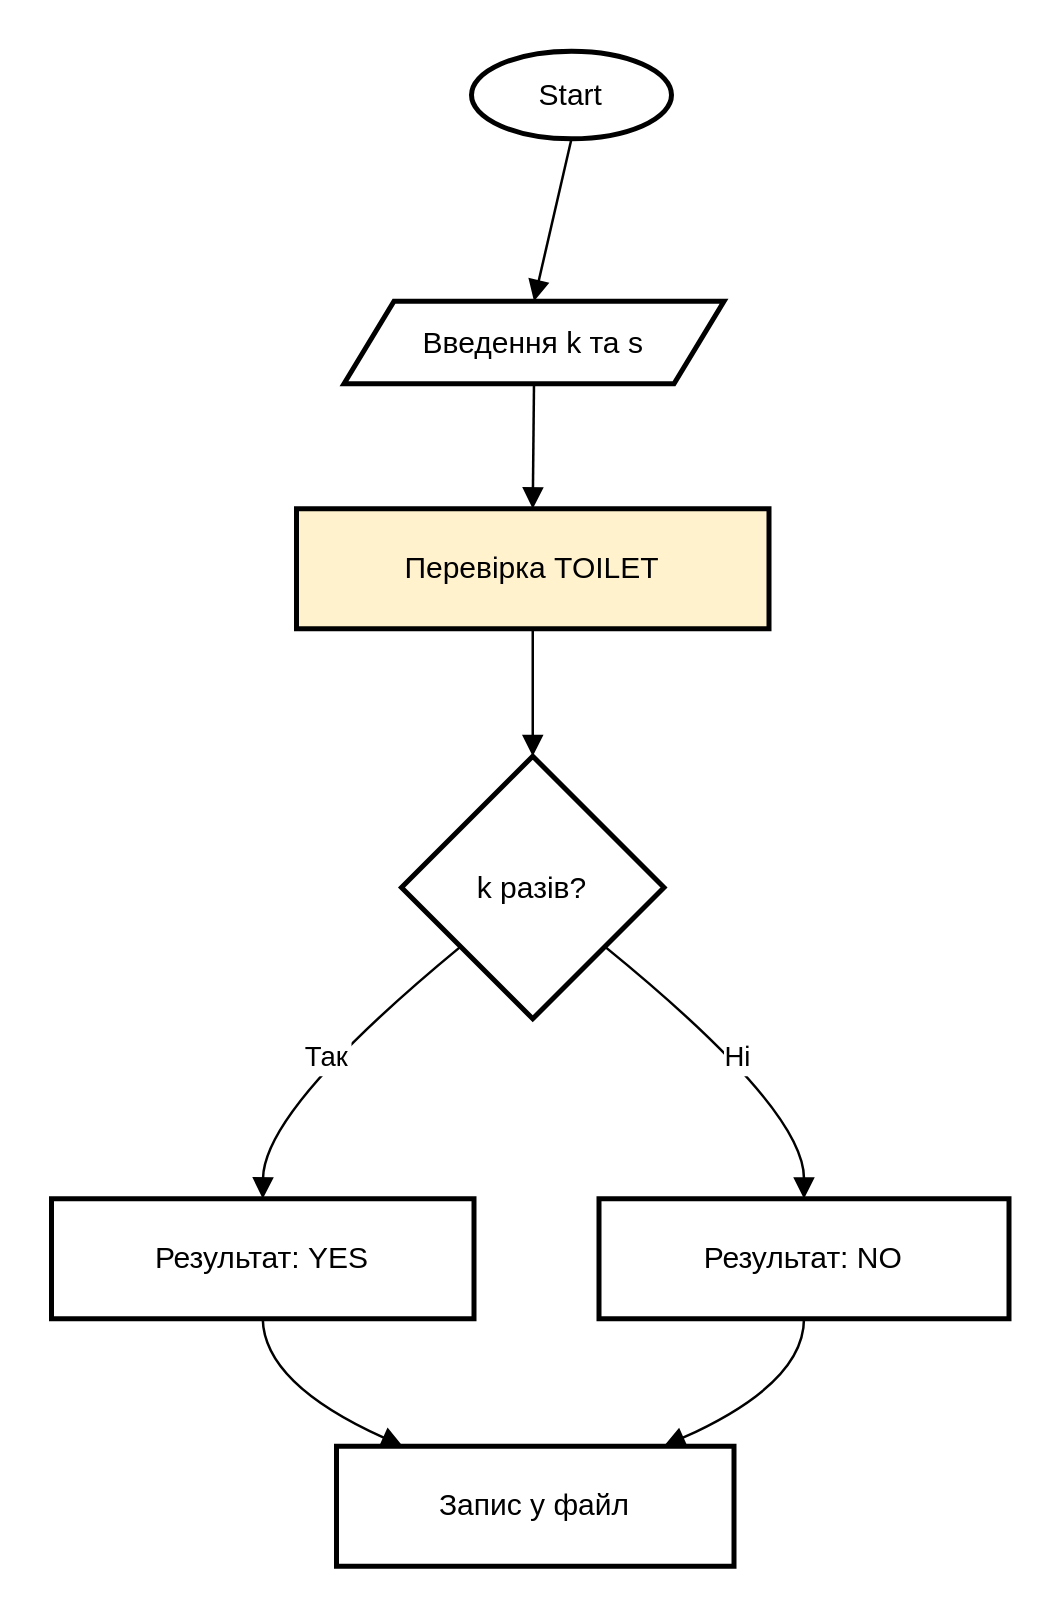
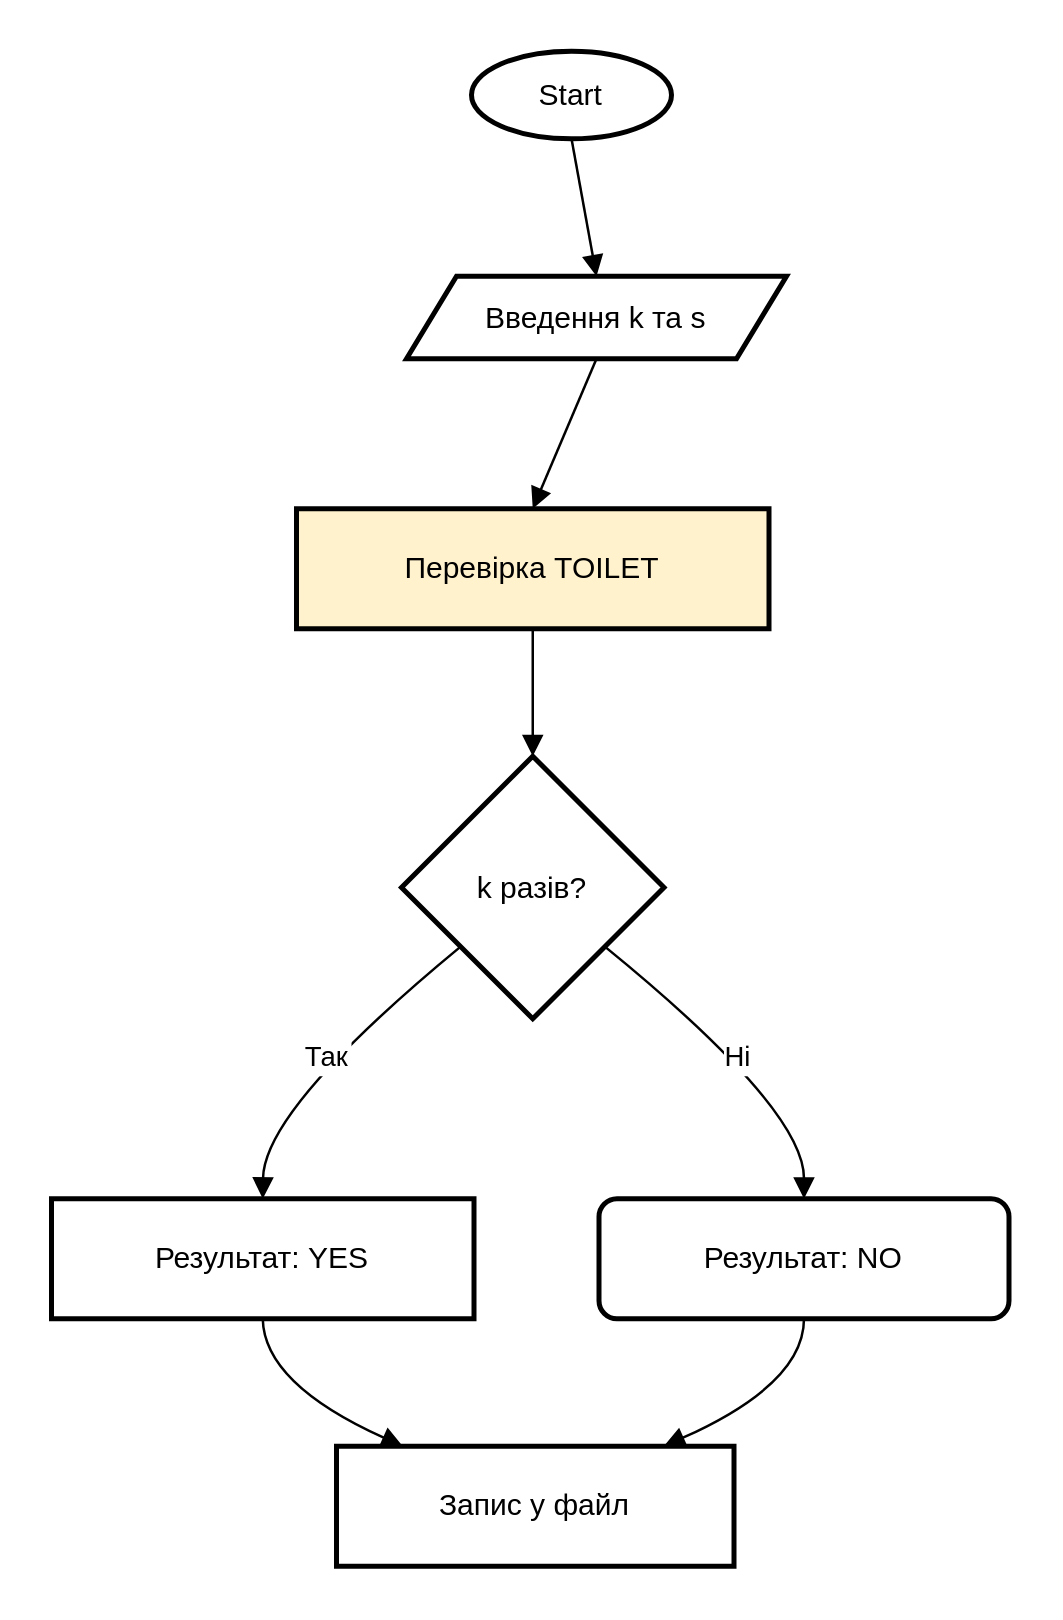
(534, 343) -> (596, 318)
(804, 1259) -> (804, 1259)
